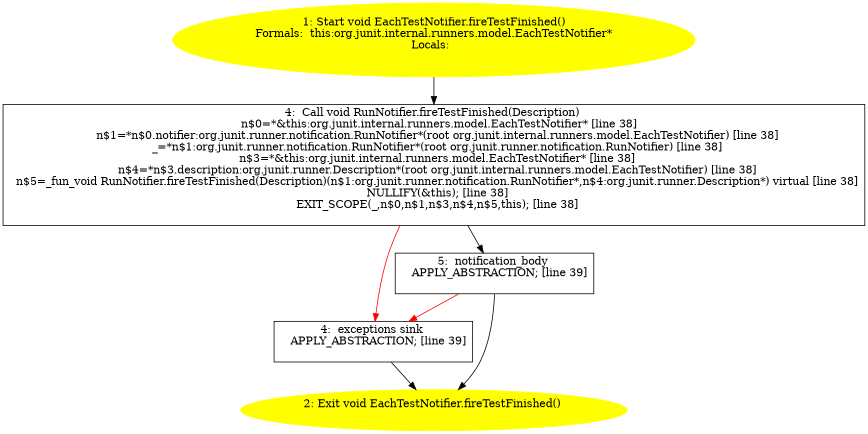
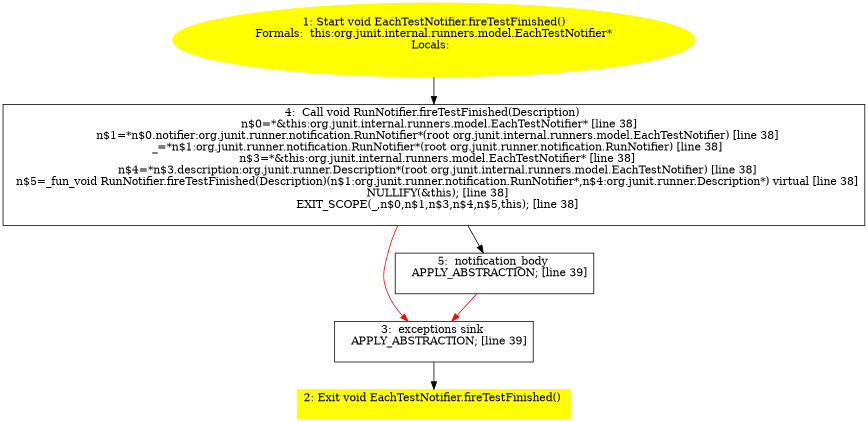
(373, 342) -> (434, 342)
(487, 342) -> none
(434, 410) -> (434, 404)
